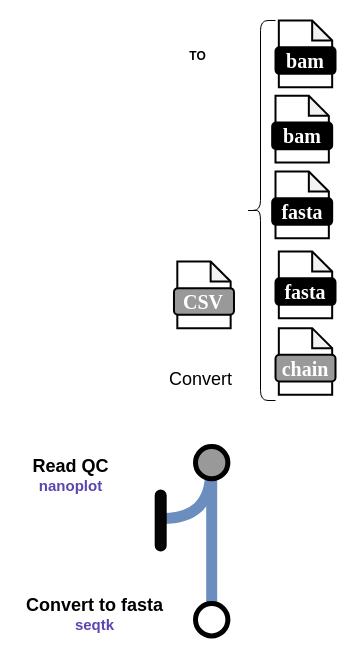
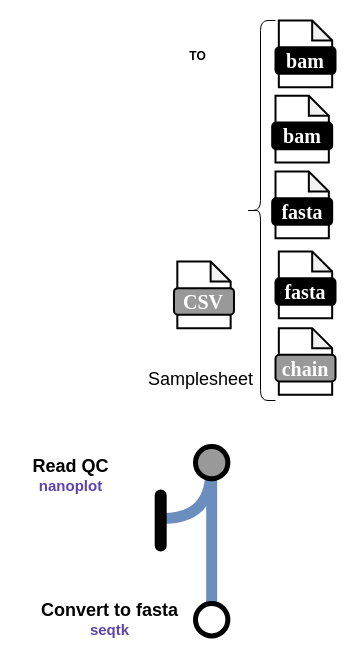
(201, 380) -> (201, 380)
(95, 615) -> (110, 620)
